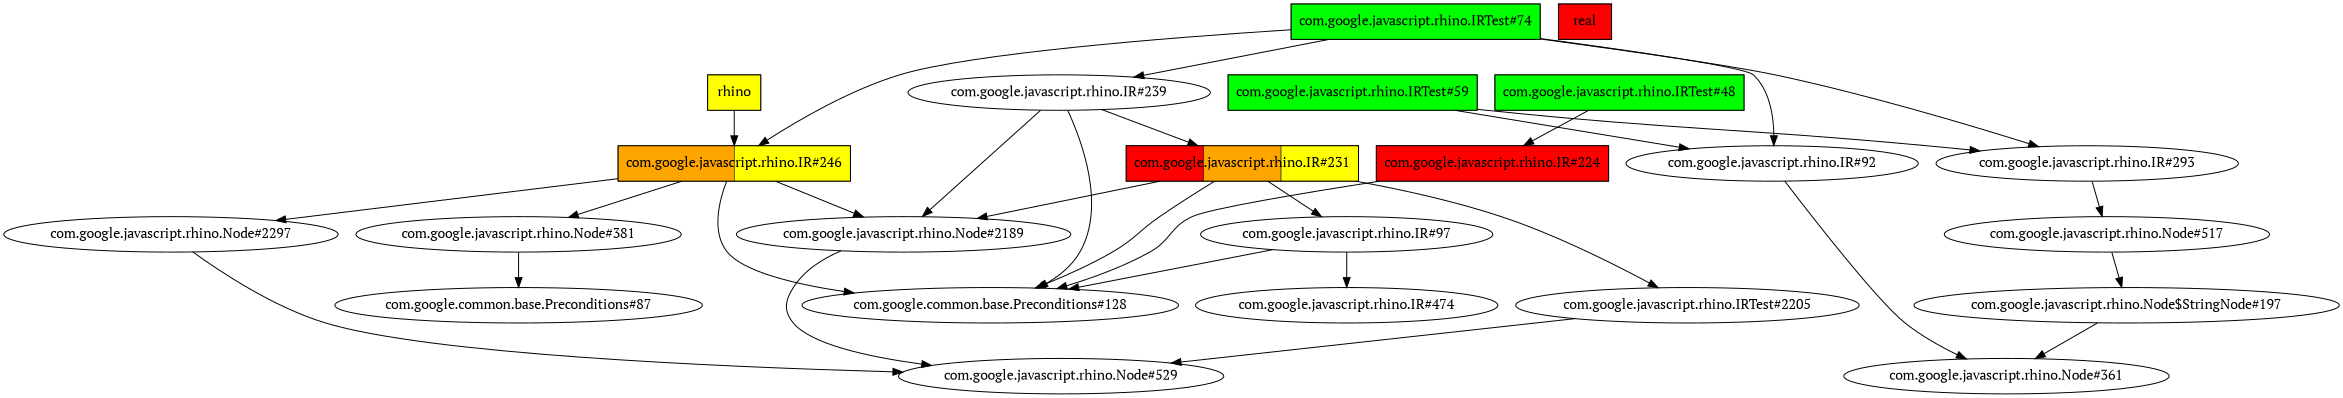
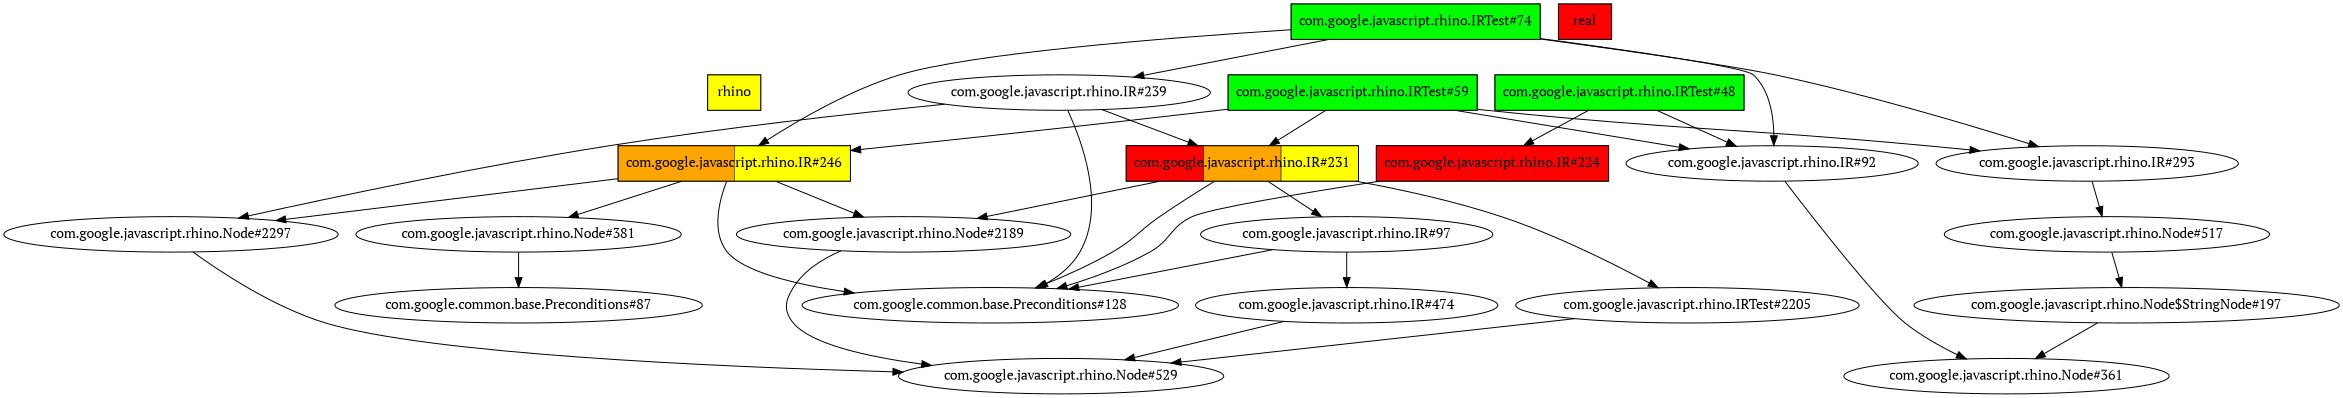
none -> (1680, 121)
(734, 123) -> (1044, 130)
none -> (1302, 125)
(985, 160) -> (595, 148)
none -> (1209, 339)
